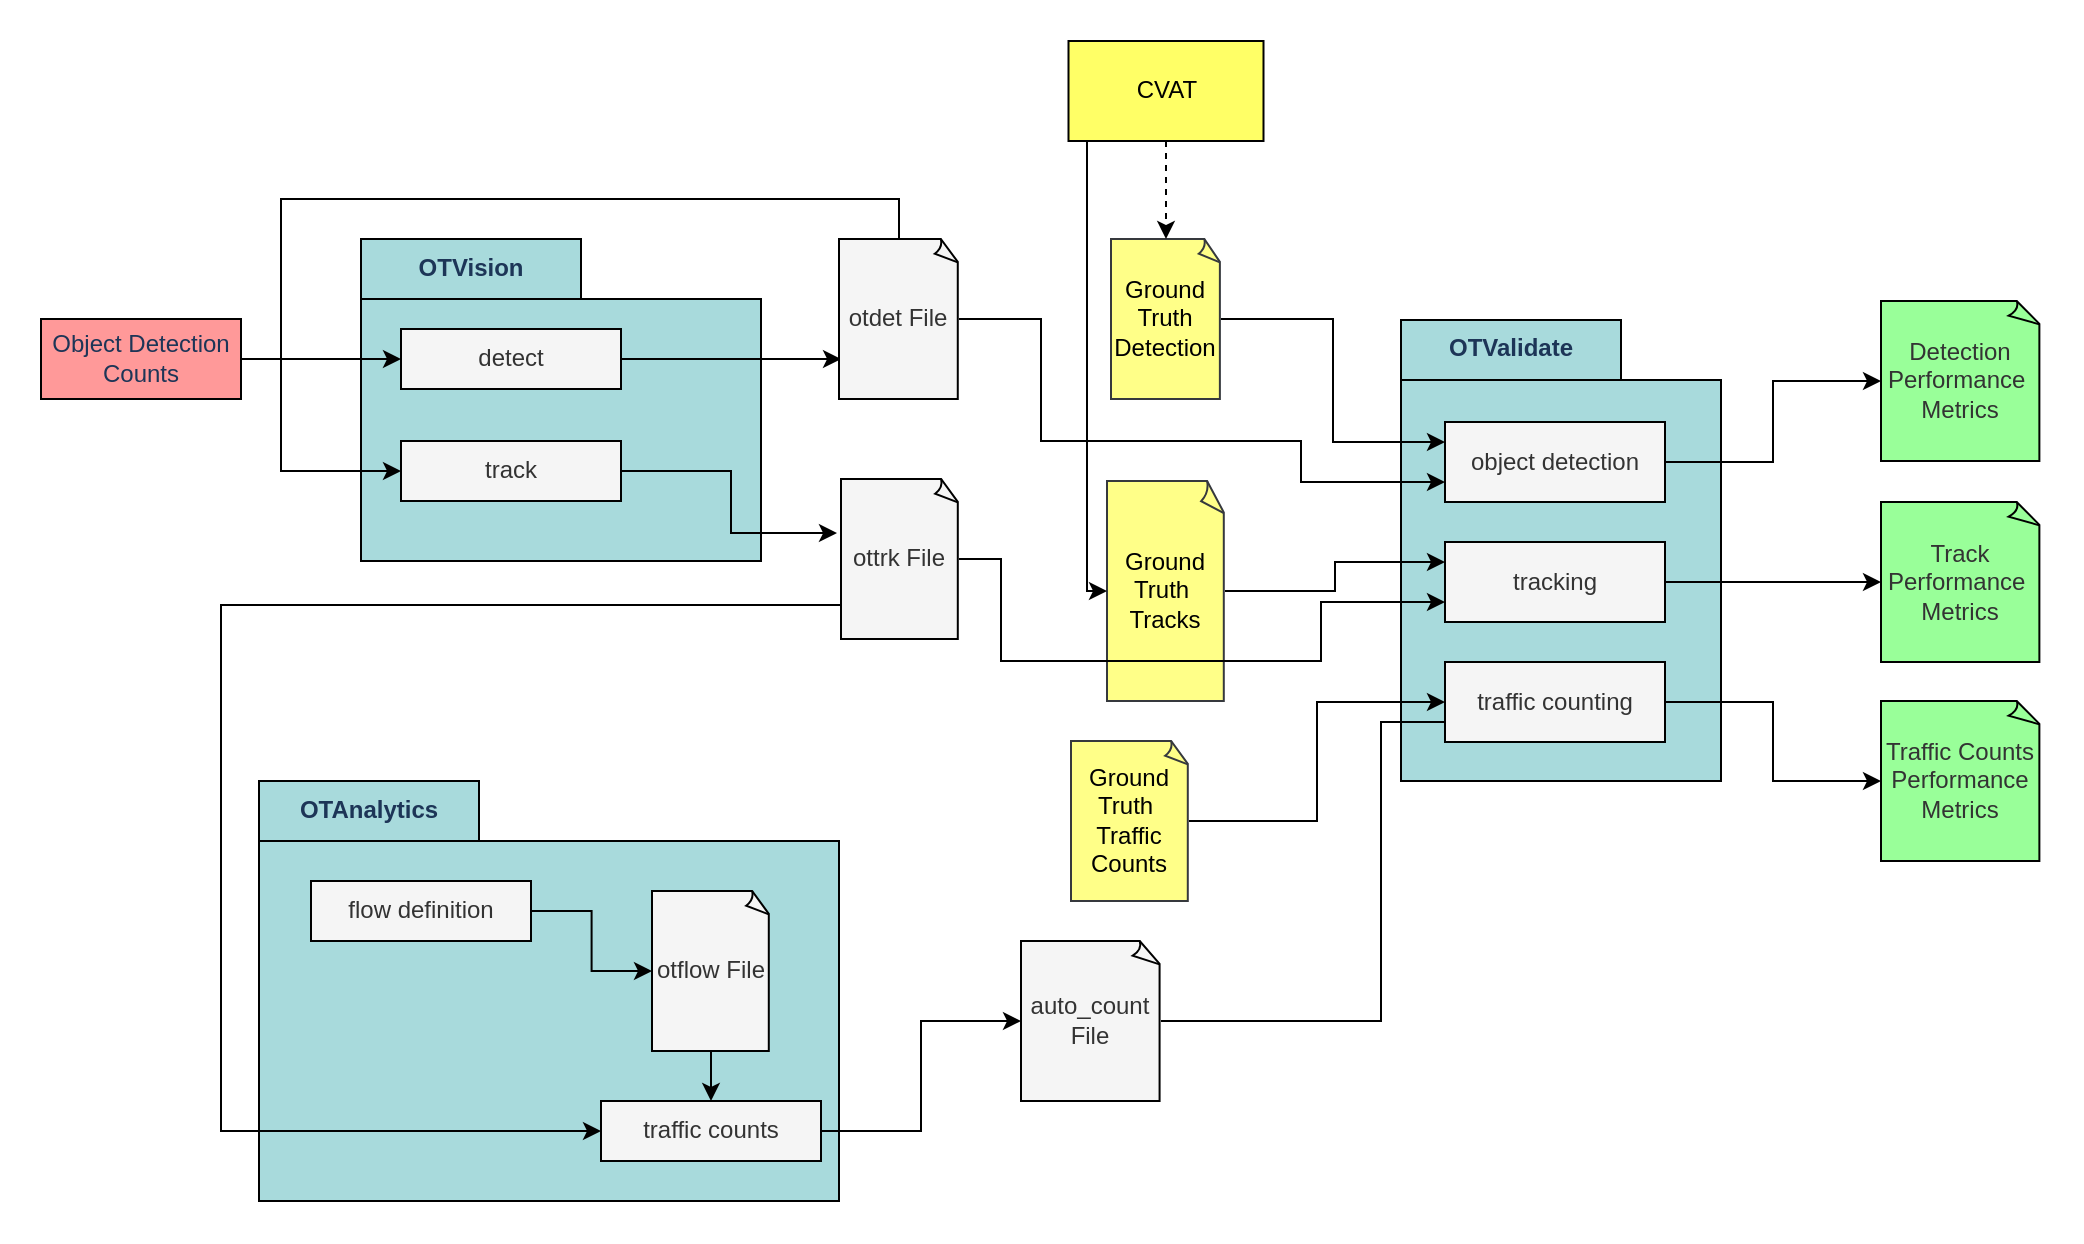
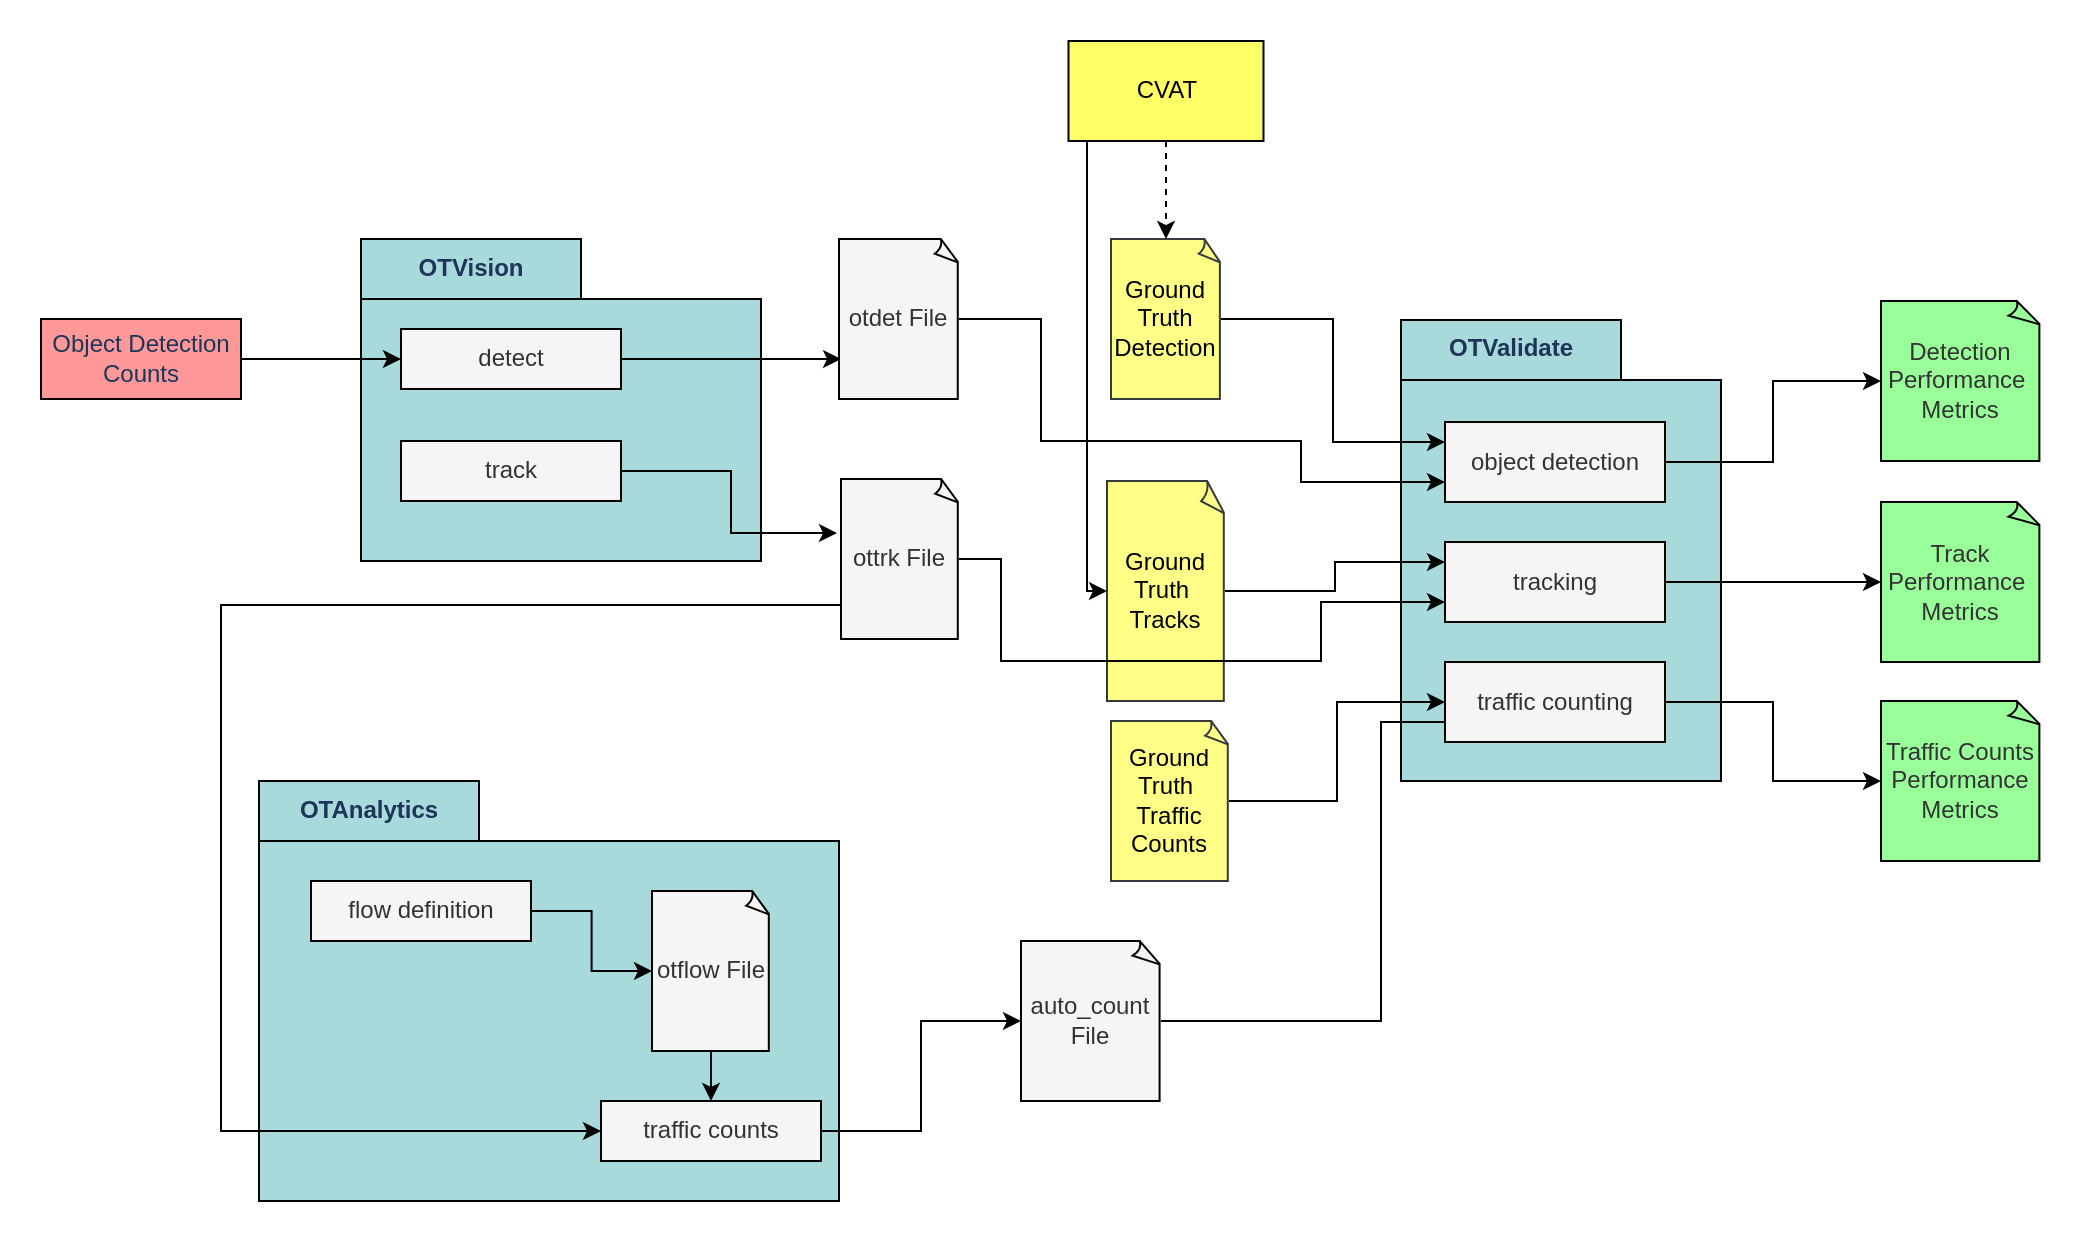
(421, 199) -> none
(1130, 821) -> (1170, 801)
